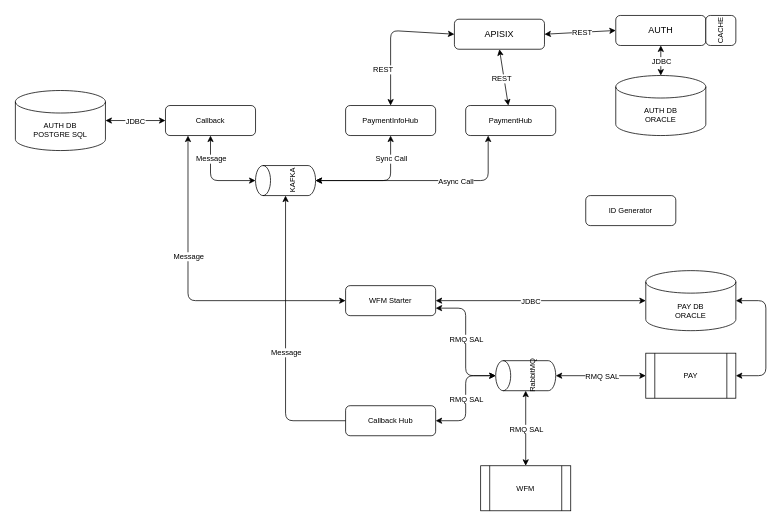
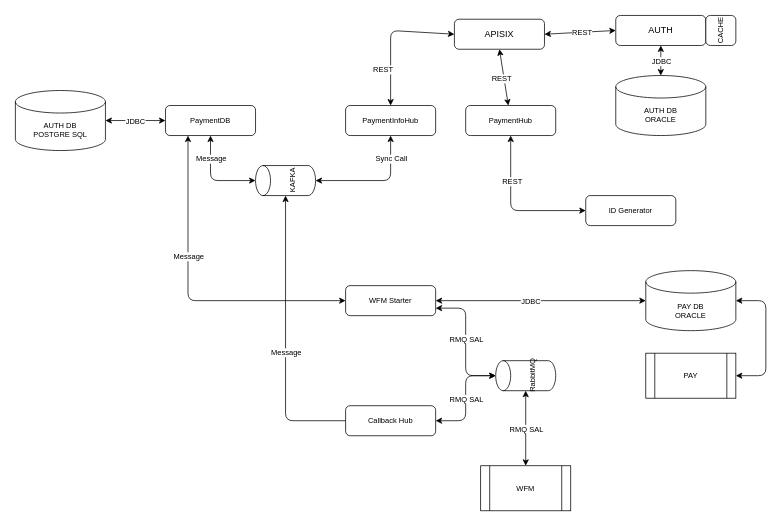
(210, 120) -> (210, 120)
(455, 180) -> none
none -> (512, 209)
(600, 375) -> none
